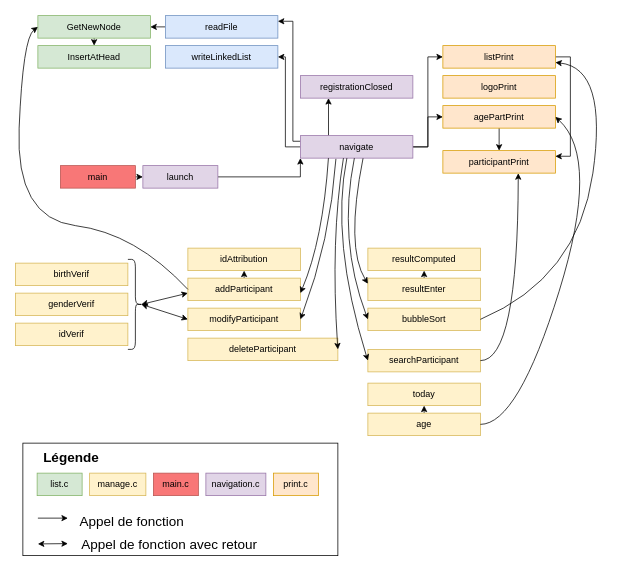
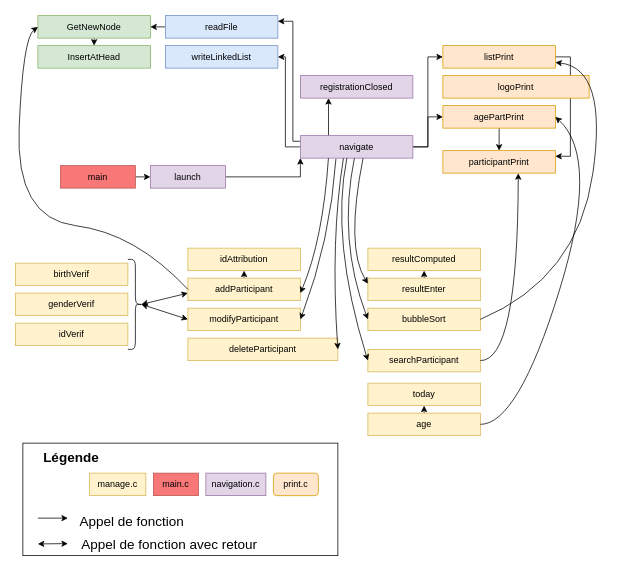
(499, 87) -> (516, 87)
(180, 177) -> (188, 177)
(60, 484) -> none
(296, 484) -> (296, 484)
